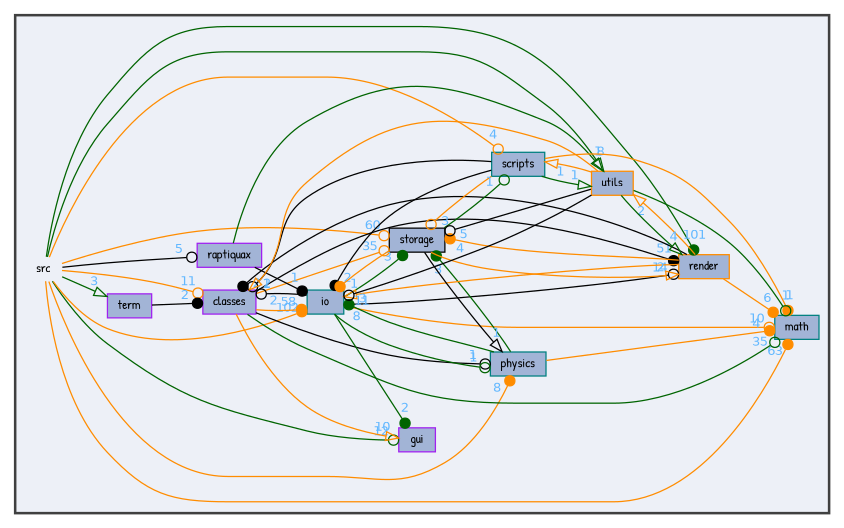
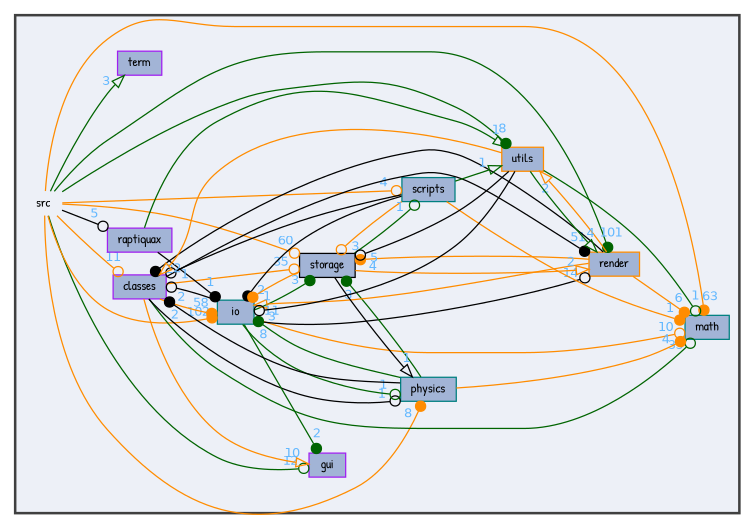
(285, 52) -> (266, 92)
(575, 167) -> none
(172, 304) -> (247, 350)
